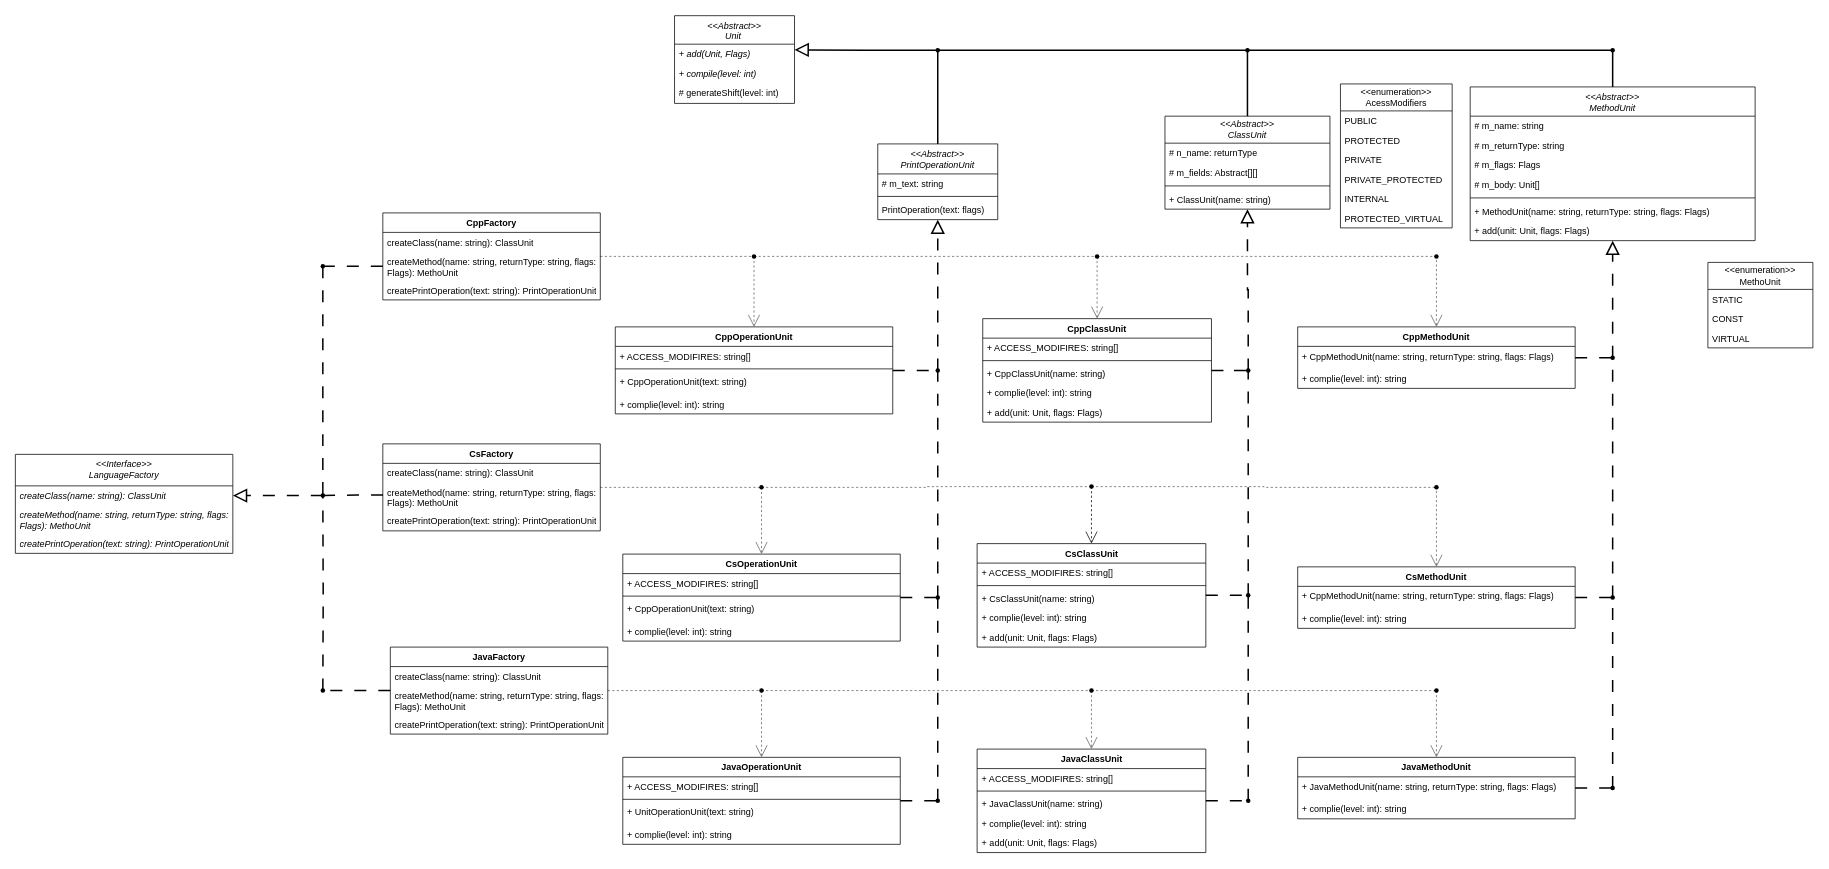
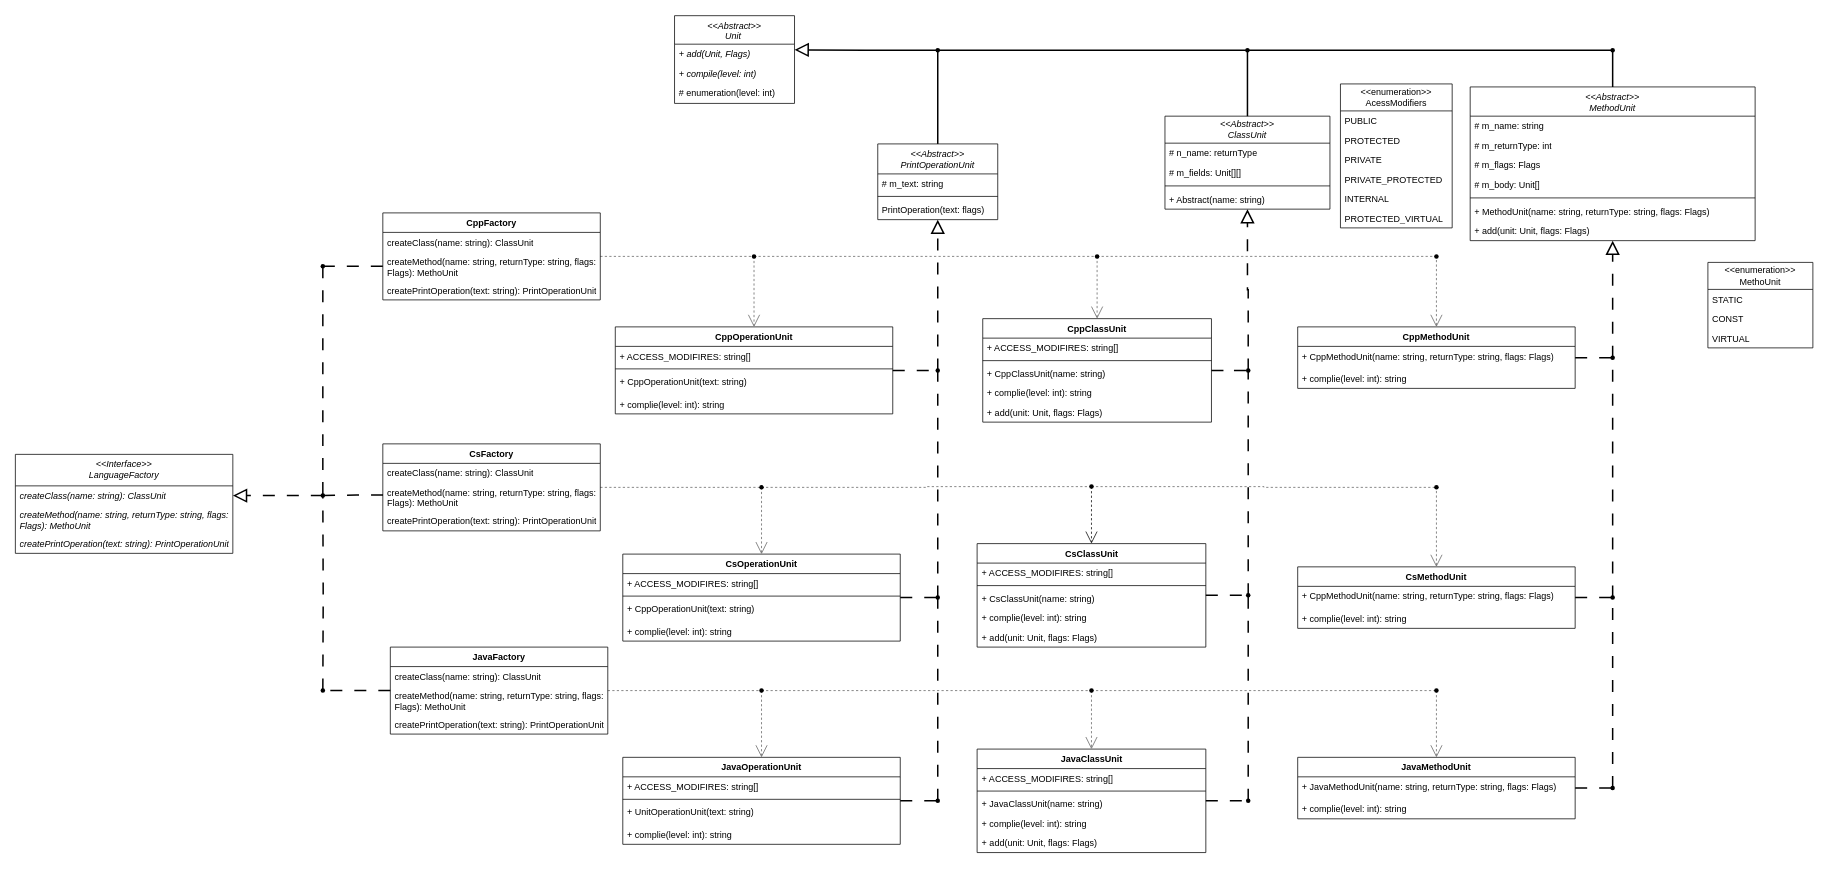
(739, 93) -> (734, 93)
(1526, 146) -> (1518, 146)
(1224, 173) -> (1213, 173)
(1226, 200) -> (1225, 200)
